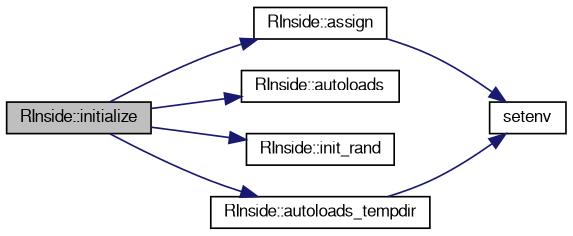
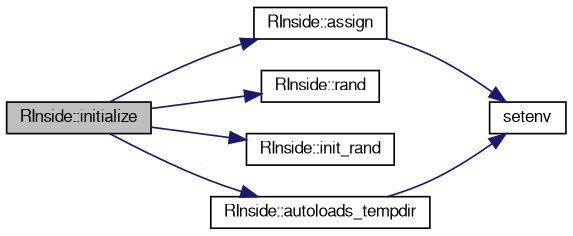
(320, 86) -> (320, 86)
